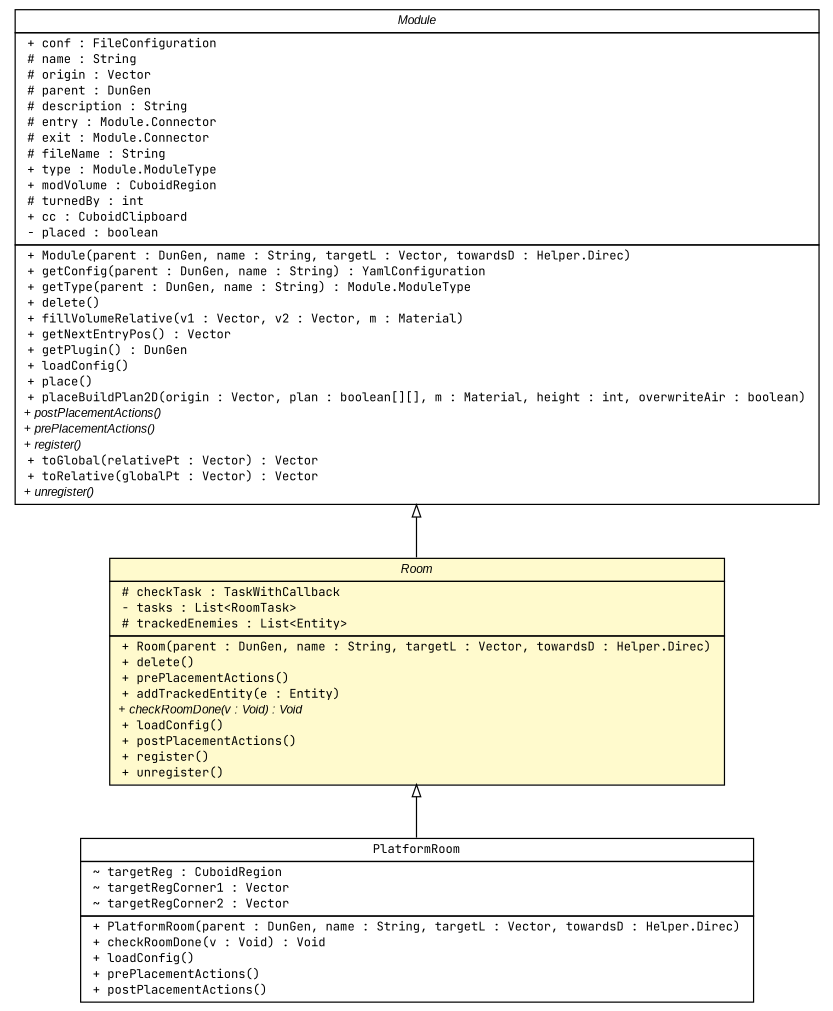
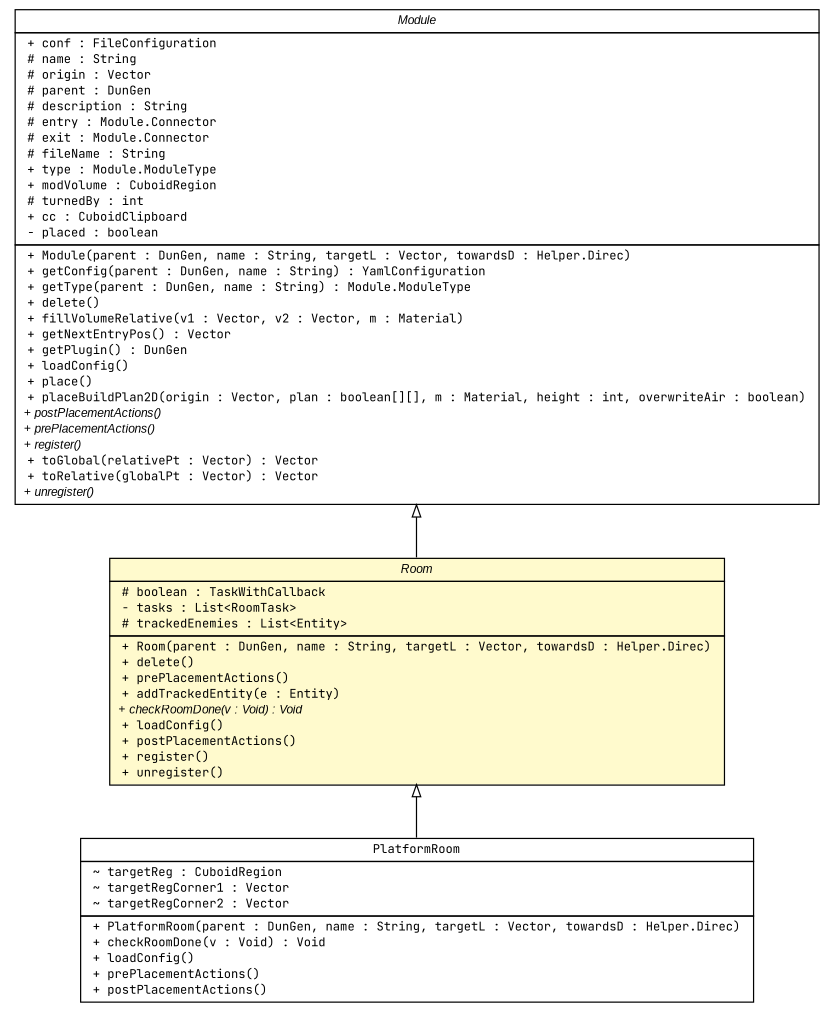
(232, 592) -> (224, 592)
